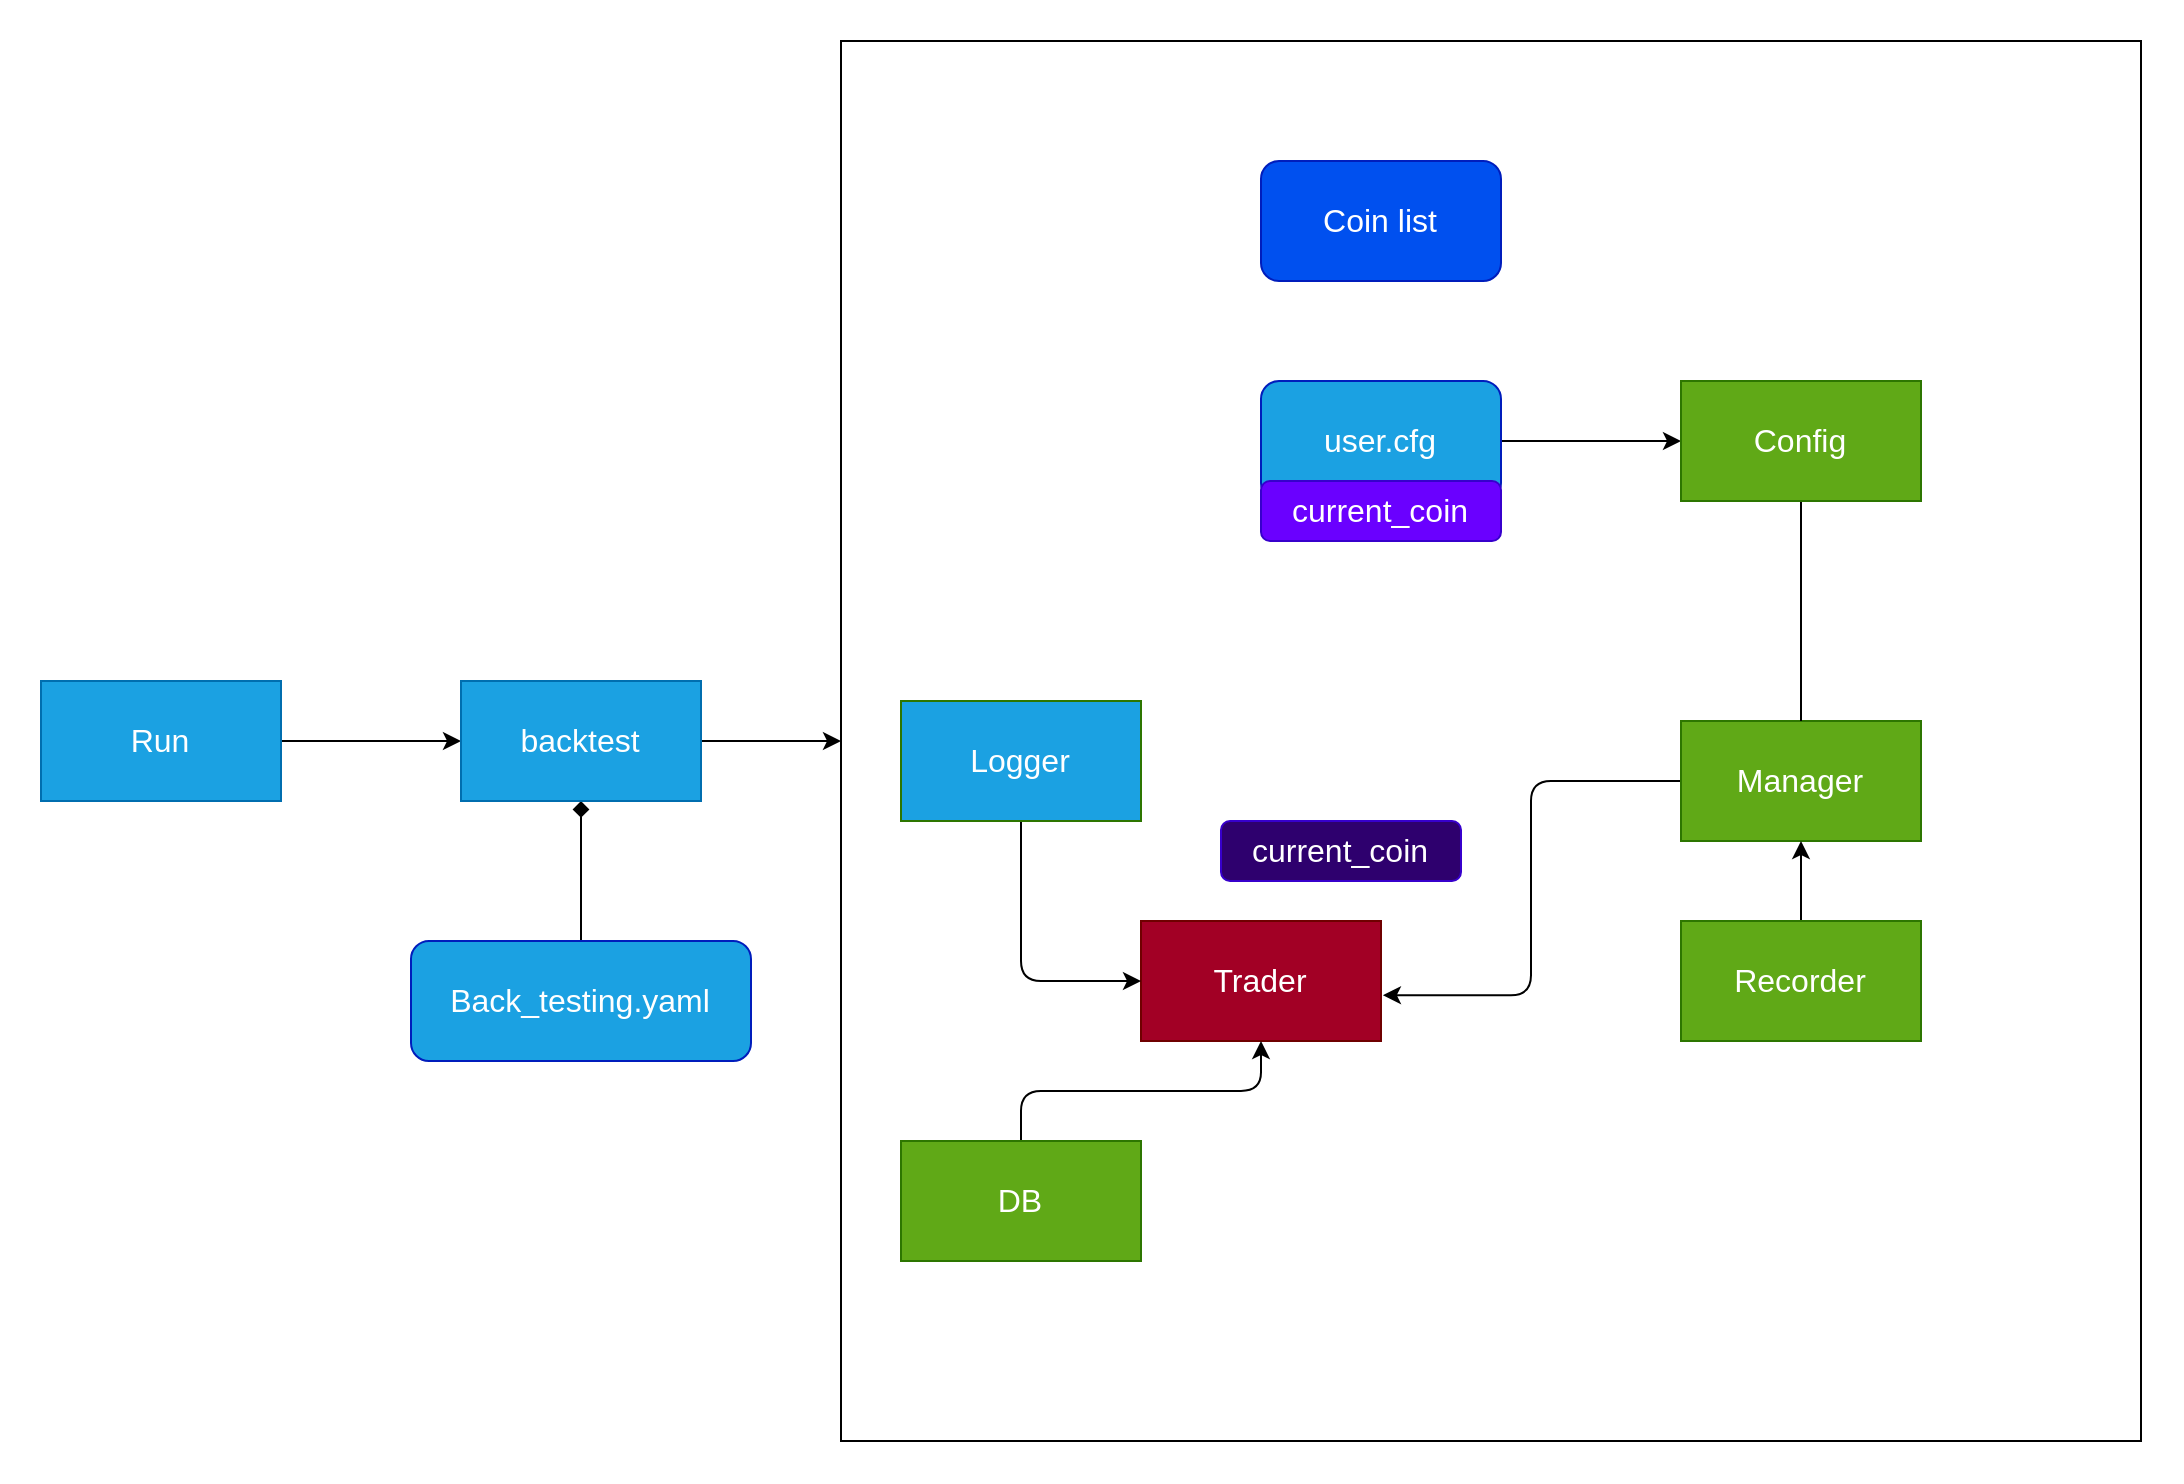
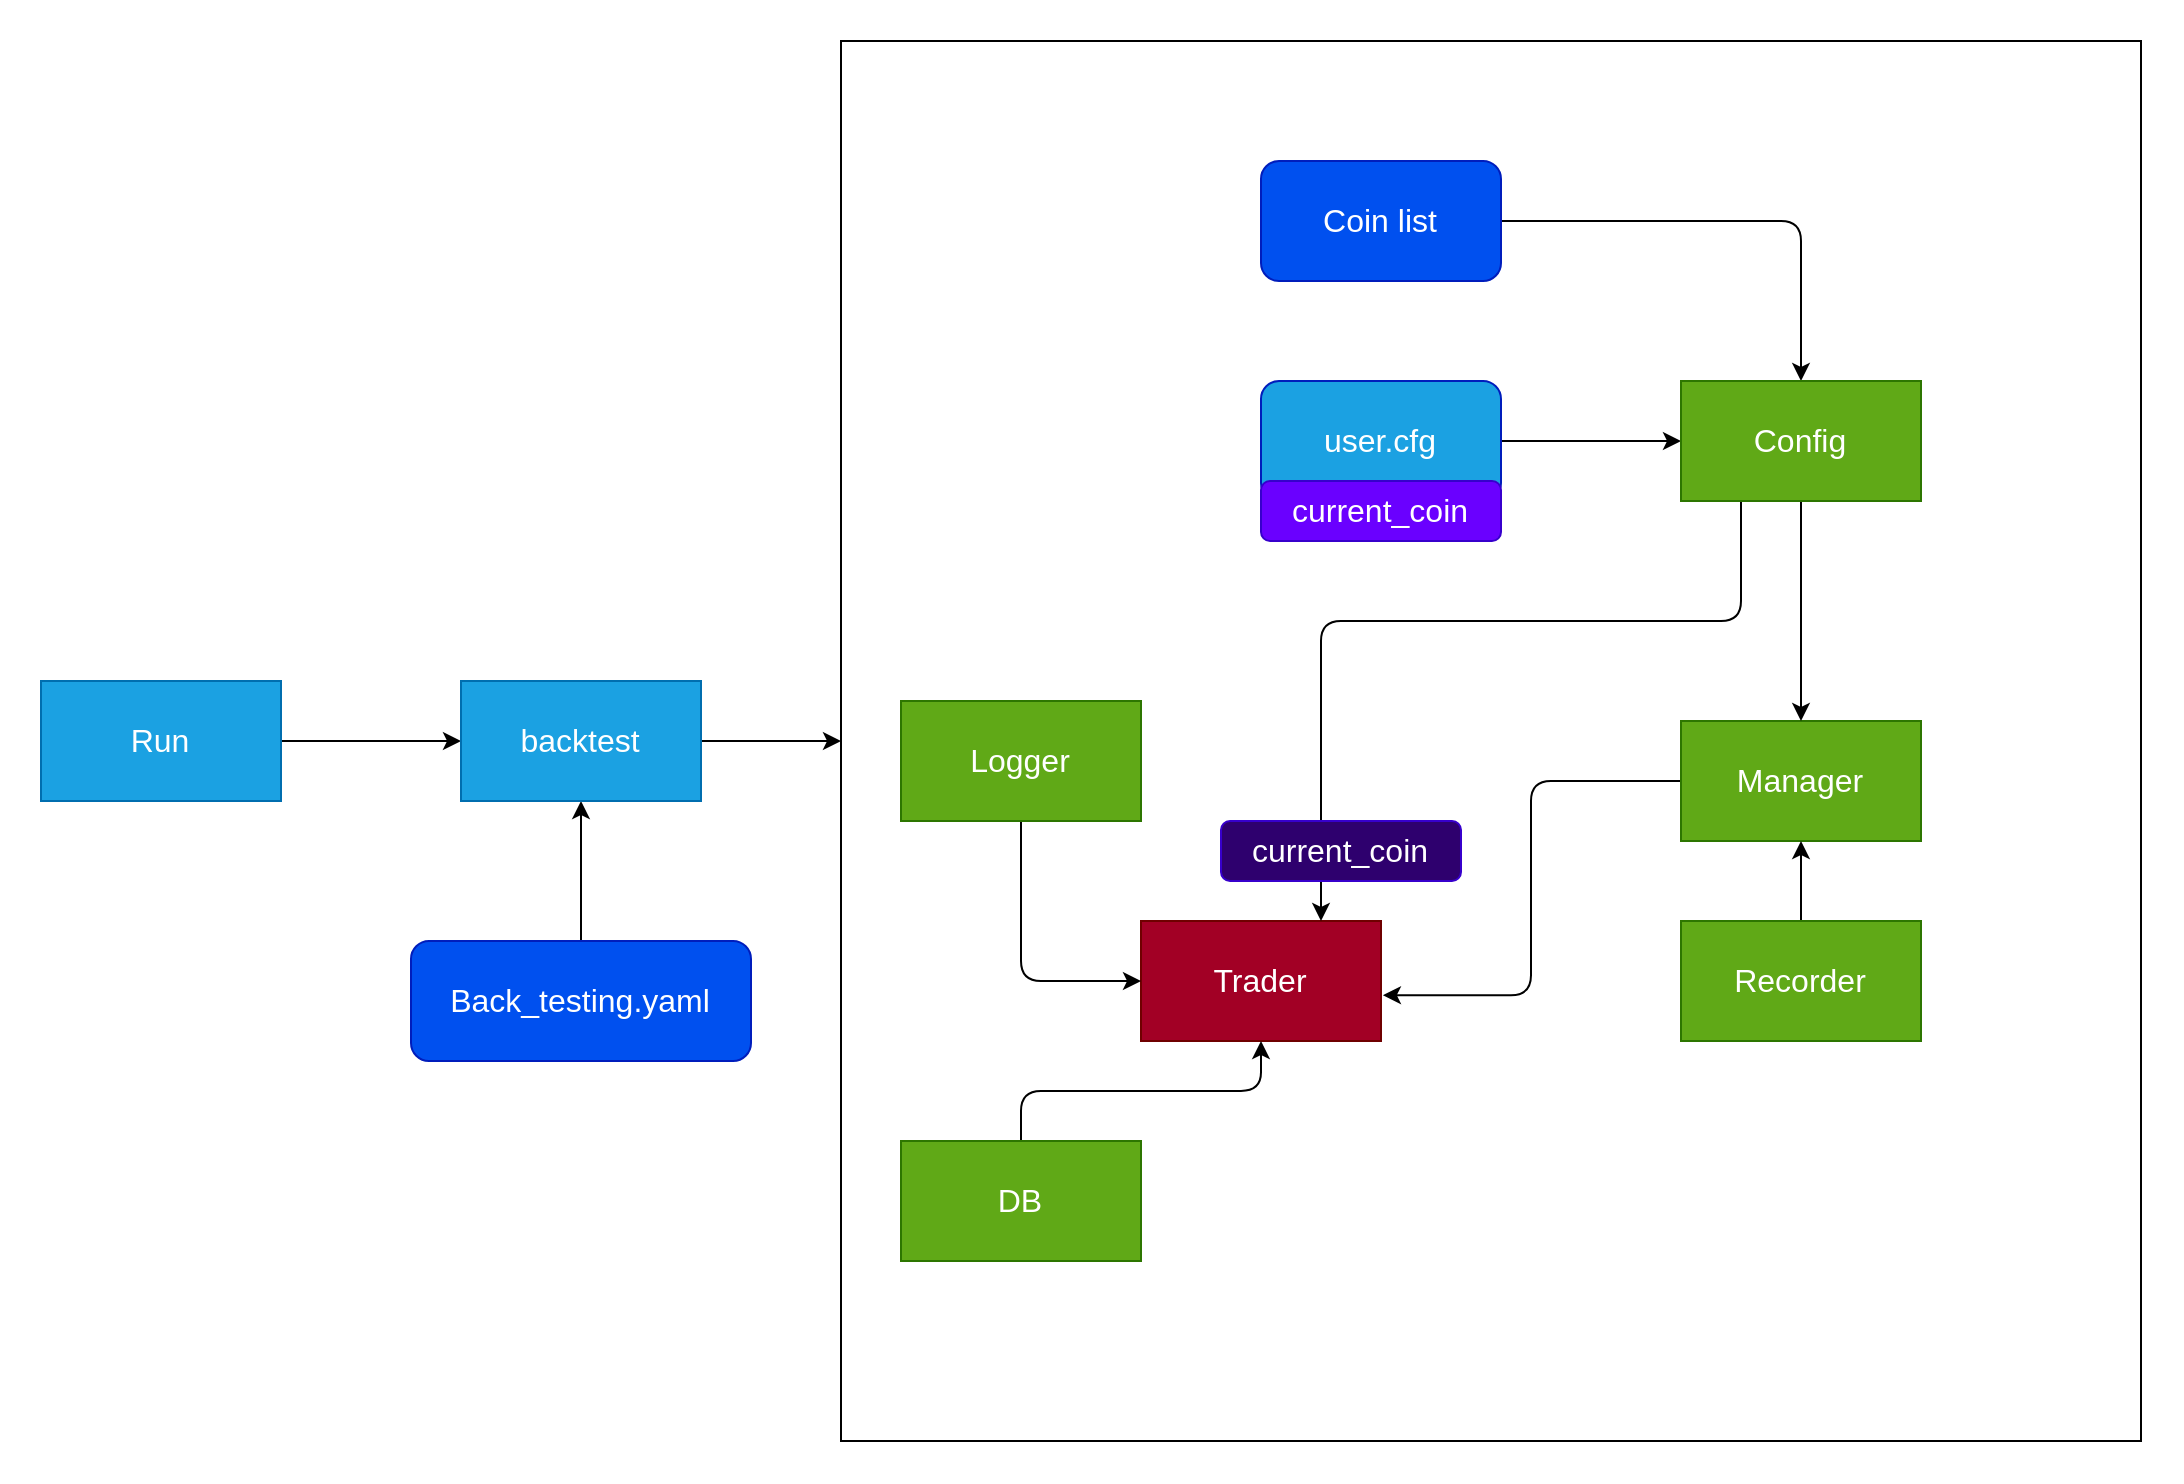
none -> (1717, 221)
none -> (1491, 621)
(1801, 711) -> (1801, 706)
(1021, 761) -> (1021, 761)
(581, 817) -> (581, 816)
(581, 1001) -> (581, 1001)
